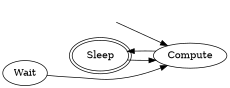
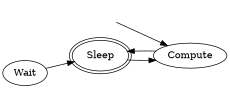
(105, 79) -> (57, 66)
